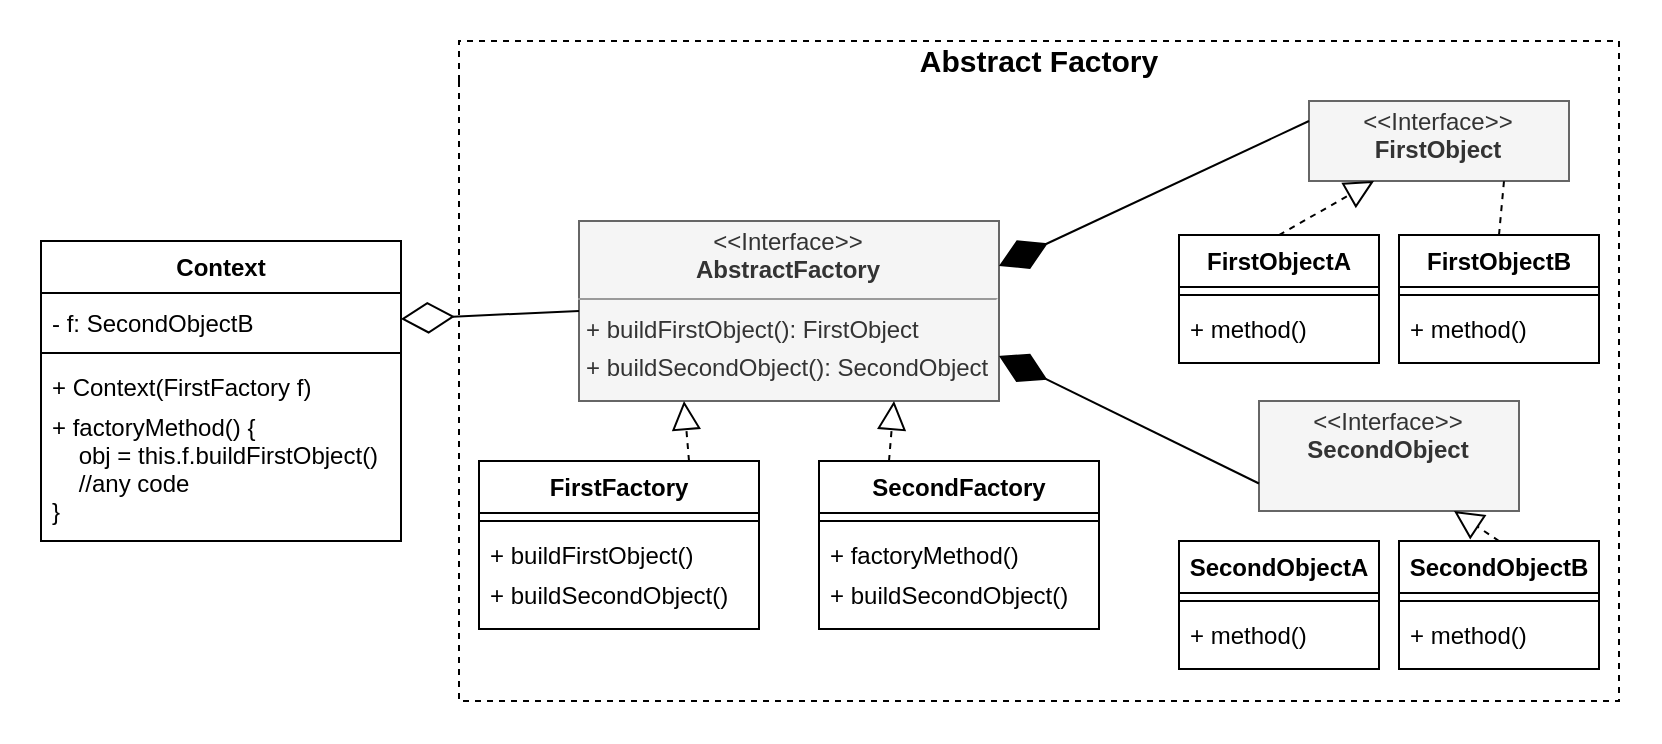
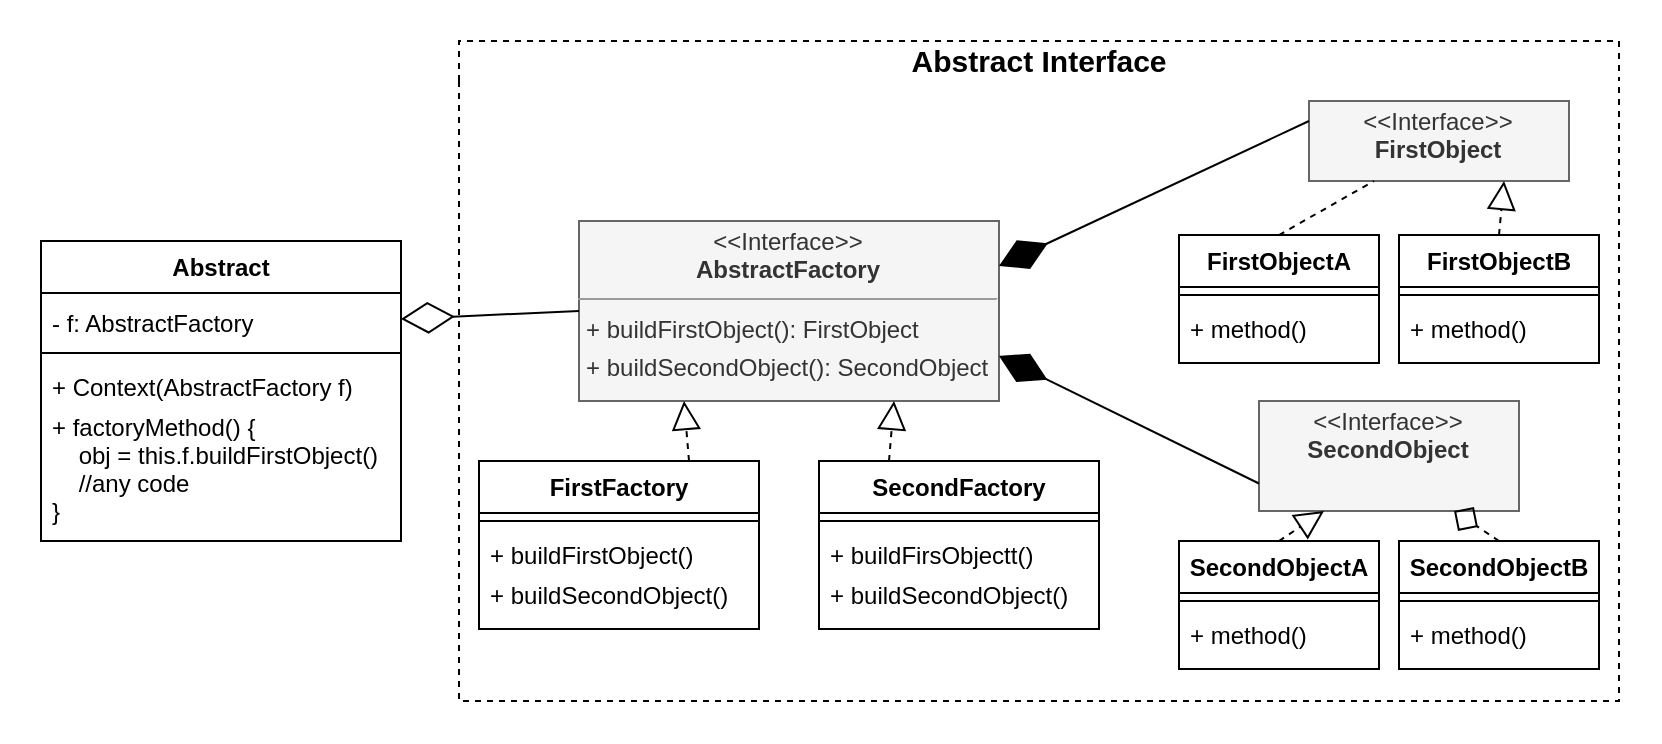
(1040, 61) -> (1040, 61)
(1348, 196) -> (1360, 189)
(1503, 197) -> (1501, 210)
(222, 269) -> (222, 269)
(164, 324) -> (177, 324)
(211, 388) -> (234, 388)
(1478, 527) -> (1478, 527)
none -> (1289, 534)
(941, 556) -> (952, 556)
